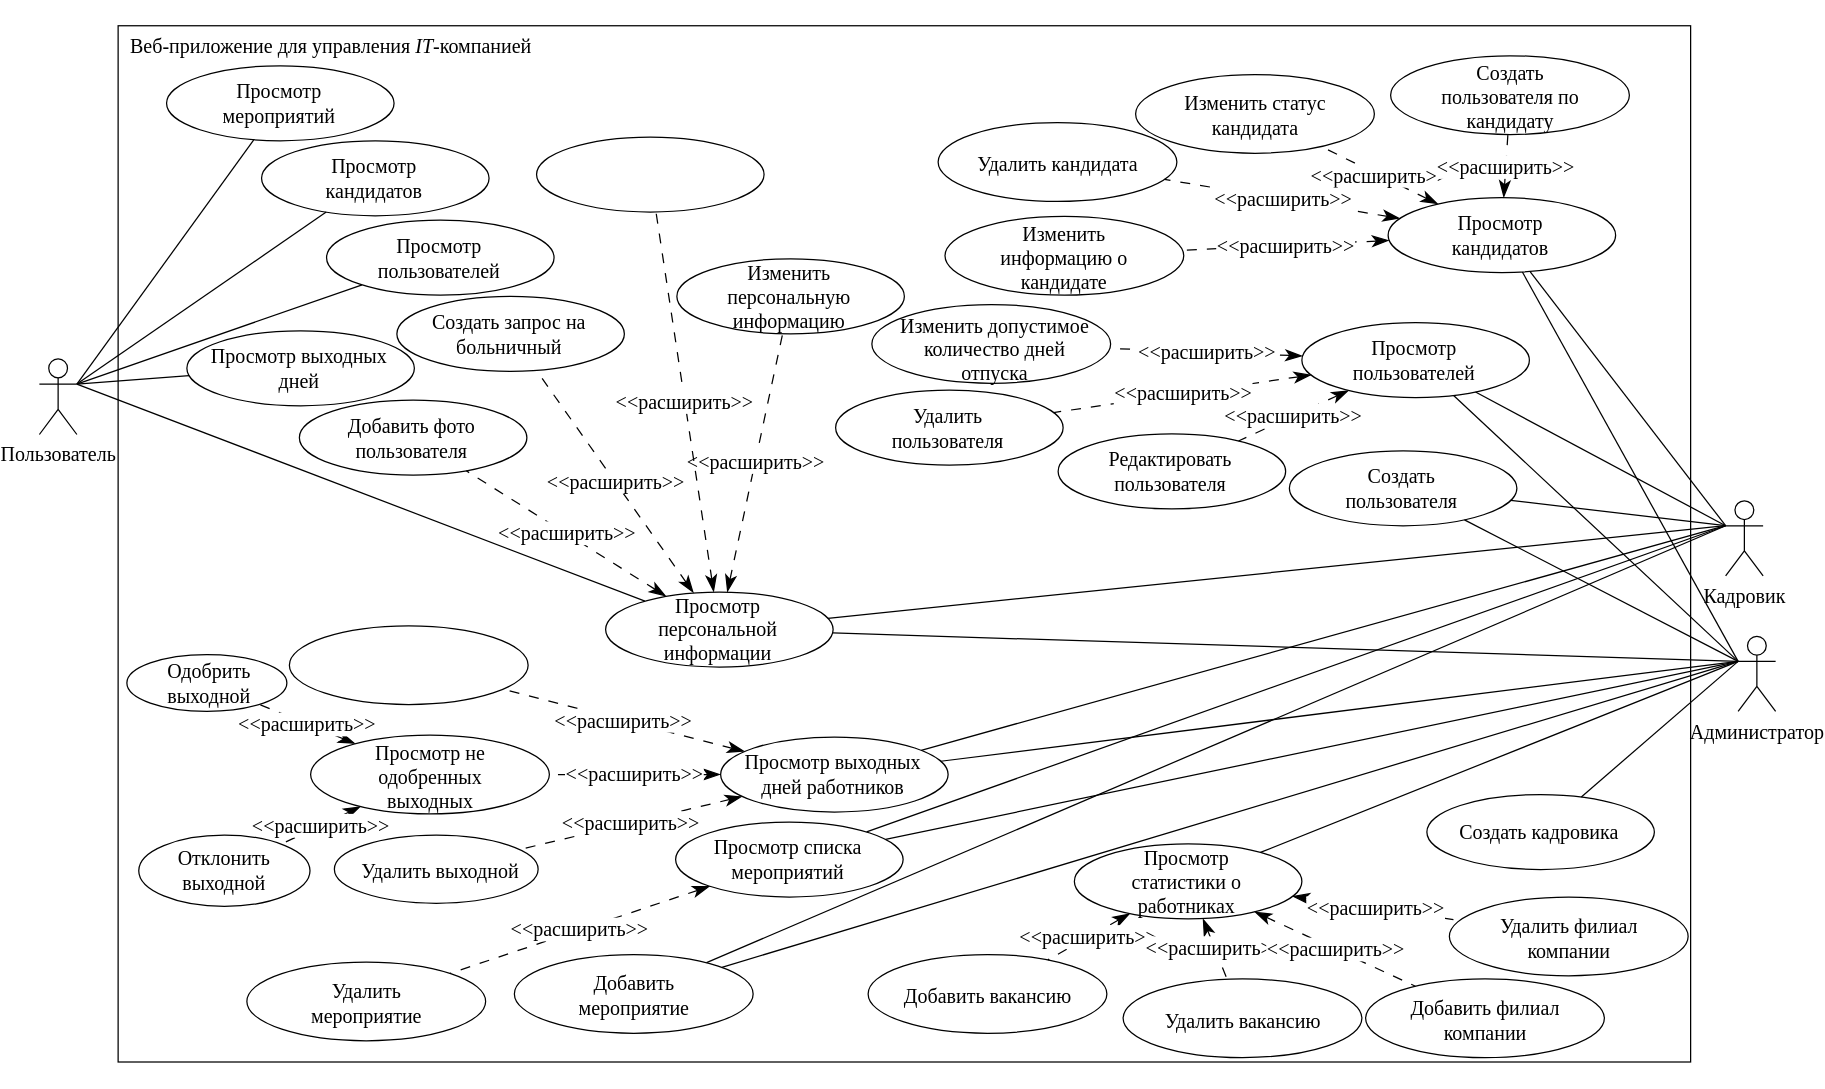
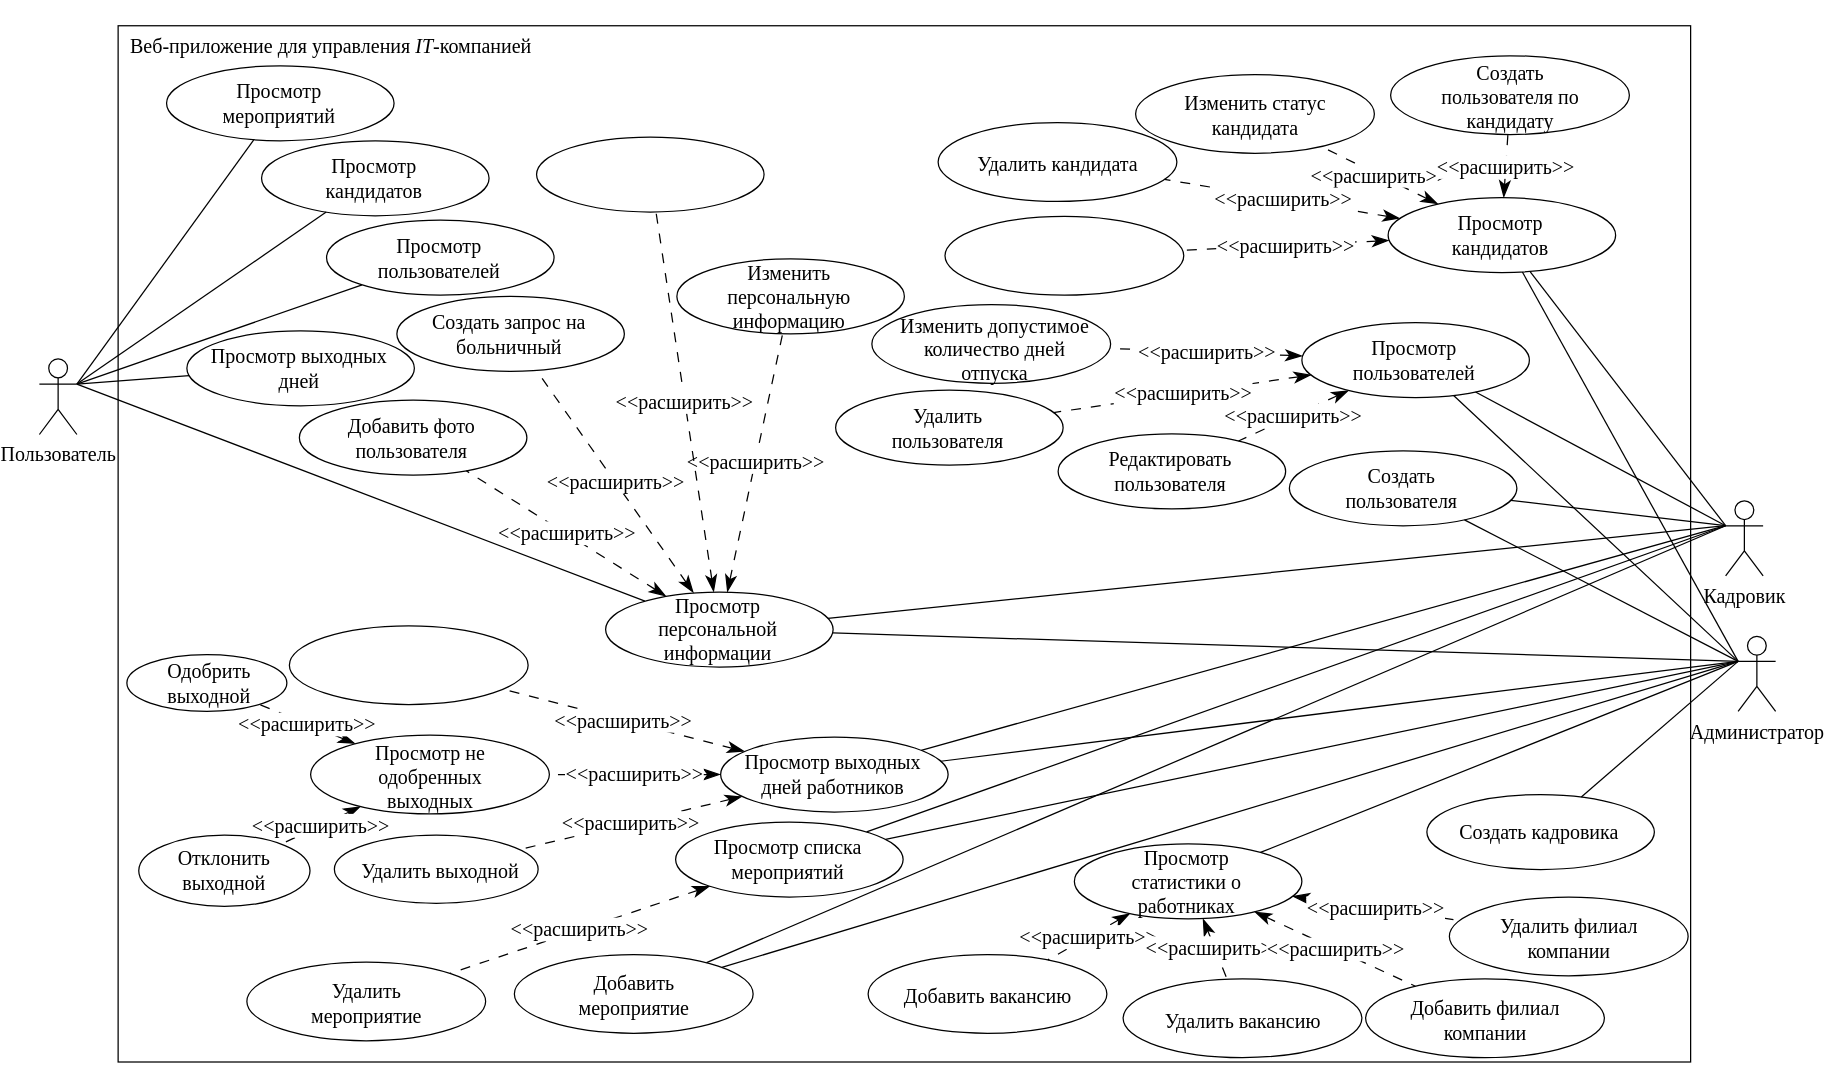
(1064, 258) -> none
